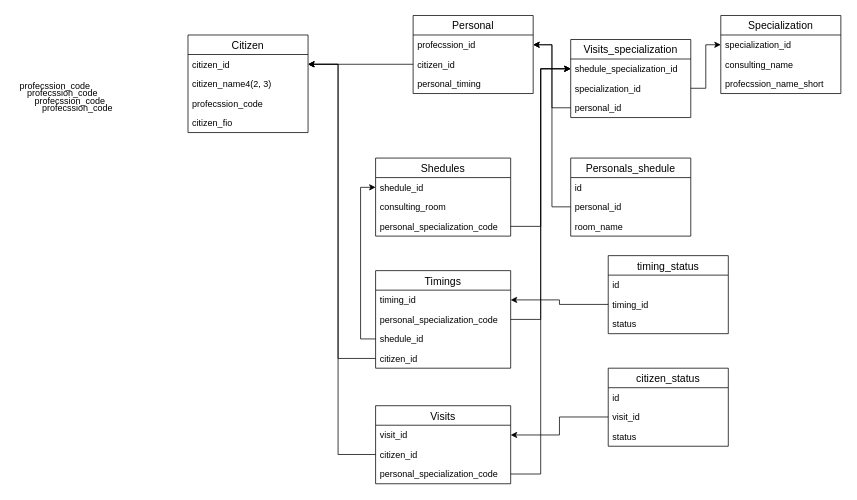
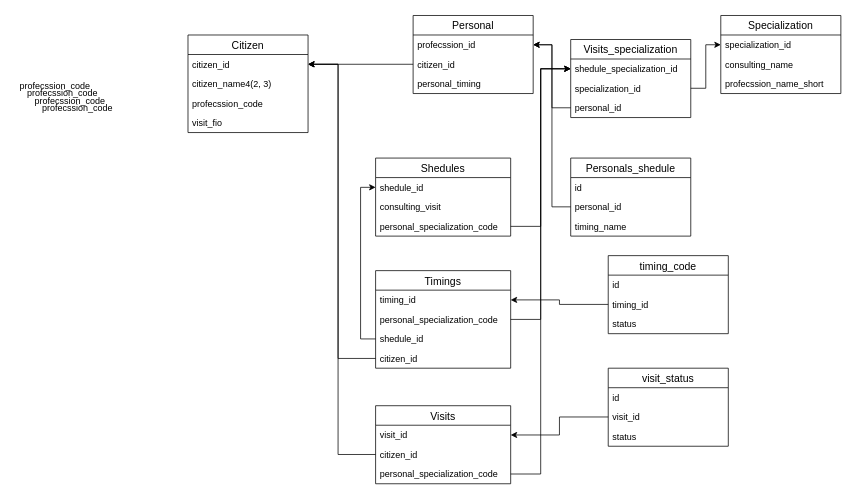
(216, 123) -> (211, 123)
(415, 207) -> (415, 207)
(597, 227) -> (600, 227)
(668, 266) -> (668, 266)
(668, 378) -> (668, 378)
